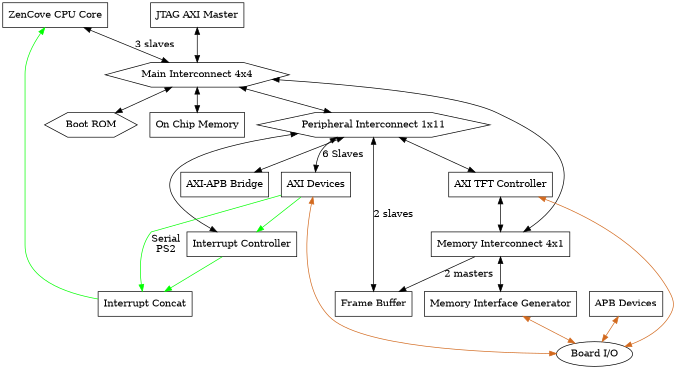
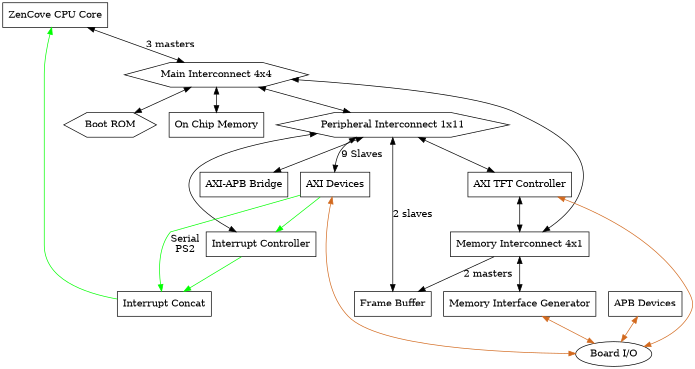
(197, 15) -> none
(155, 45) -> (170, 45)
(343, 155) -> (362, 155)
